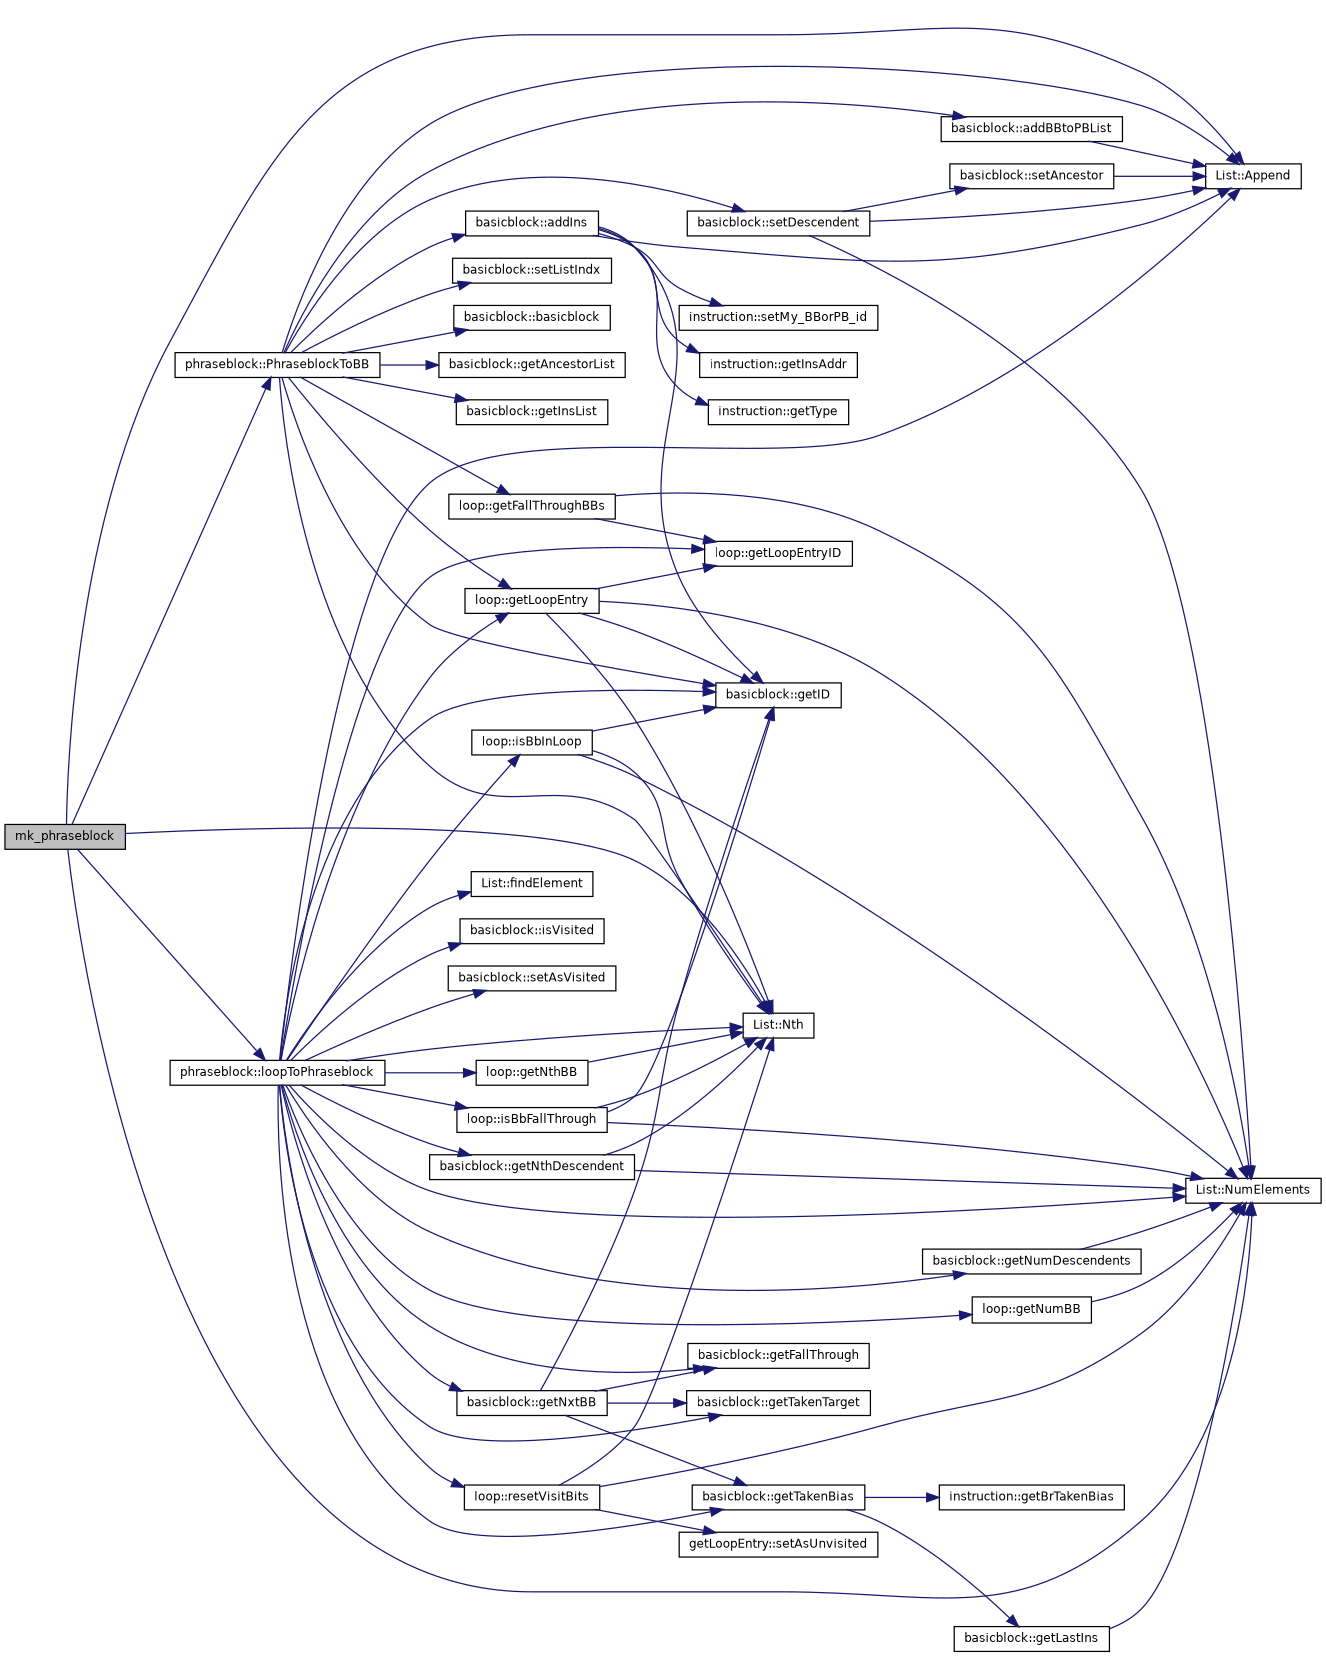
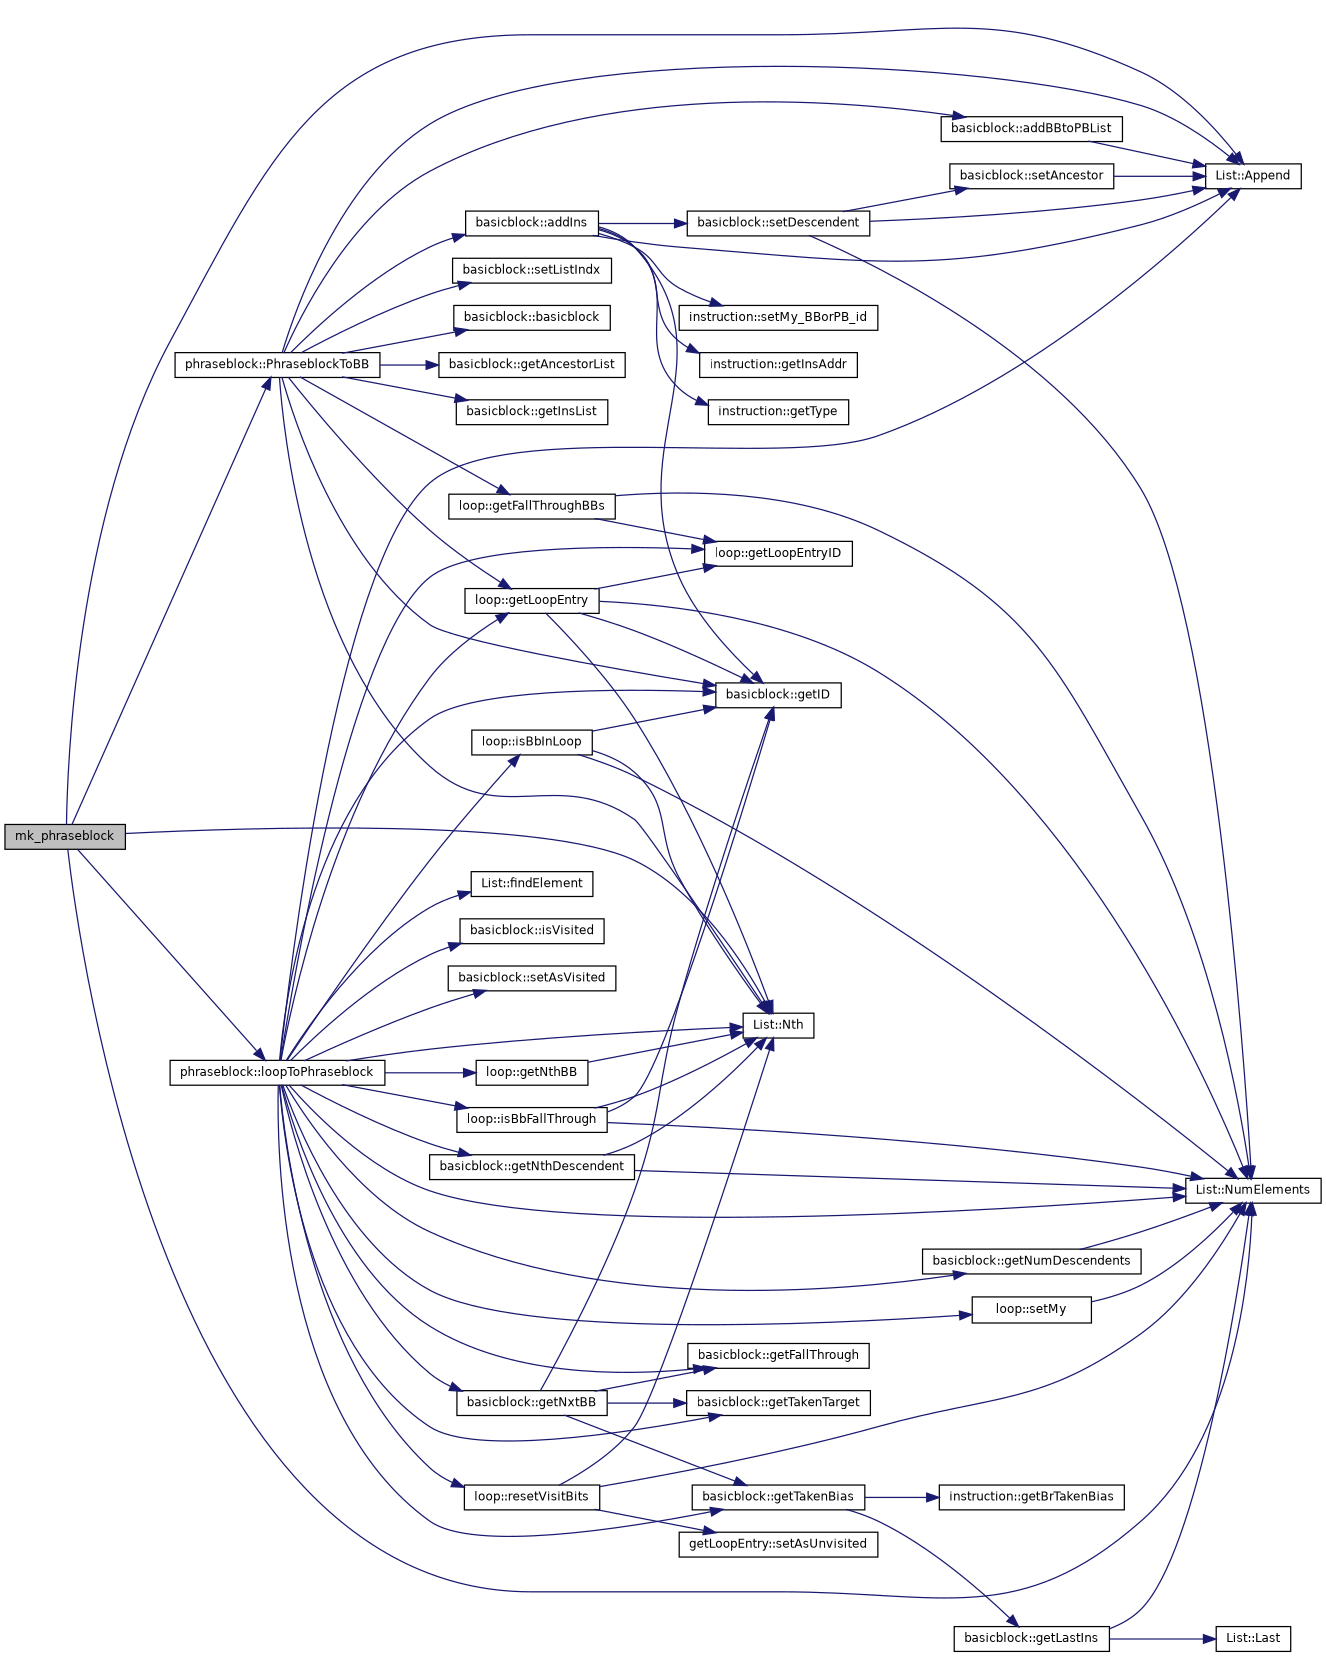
(475, 186) -> (637, 224)
(1032, 1310) -> (1032, 1310)
none -> (1253, 1639)
